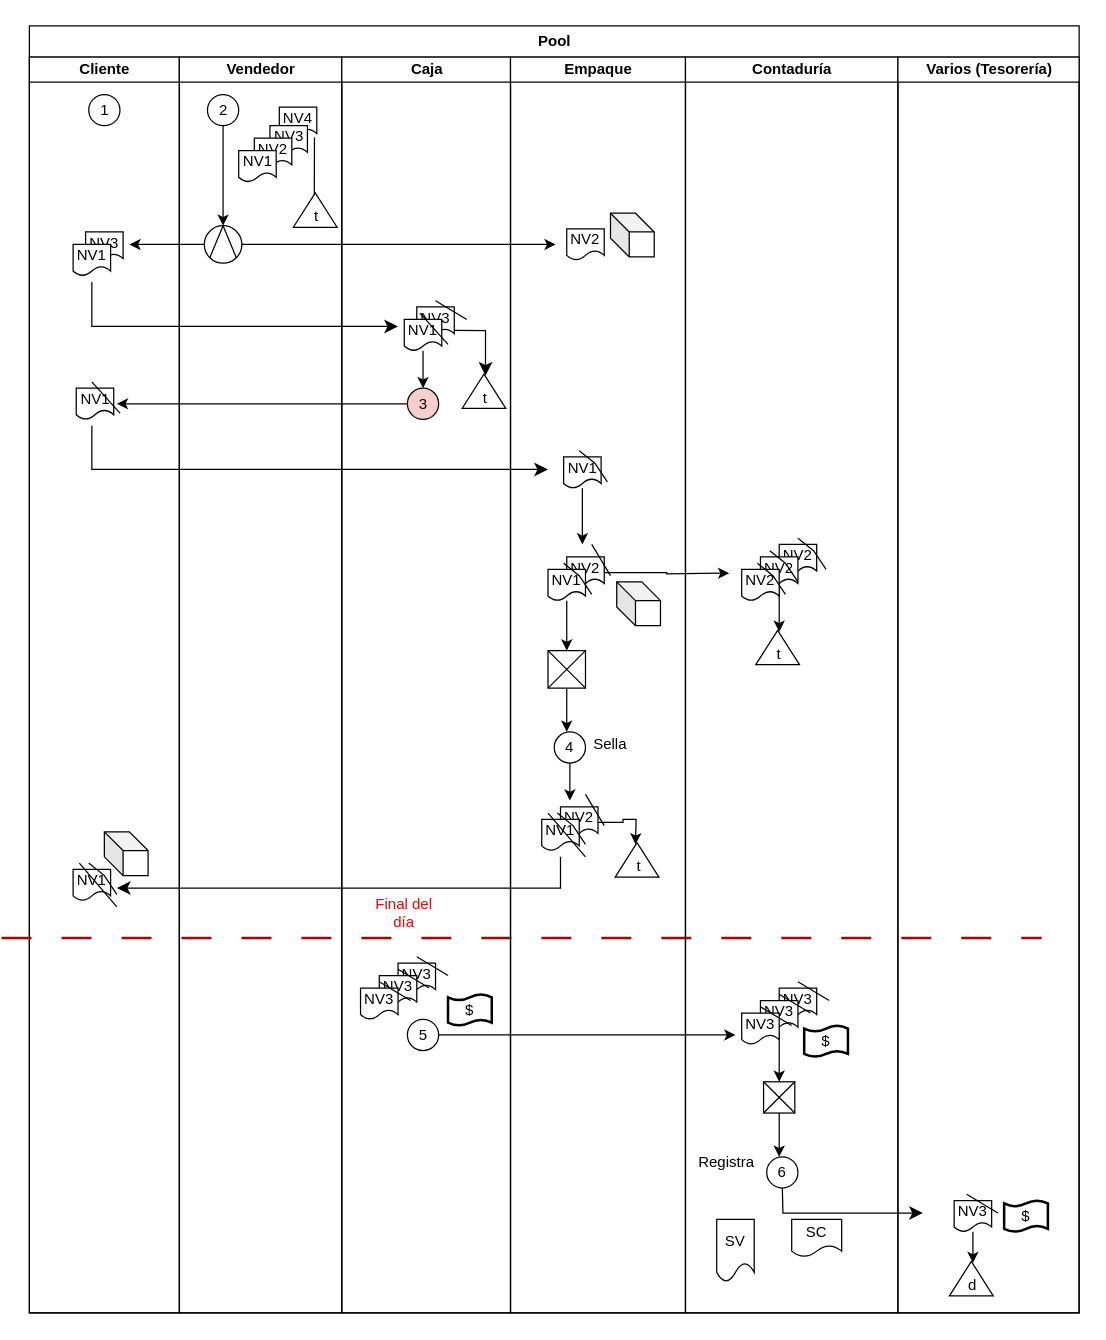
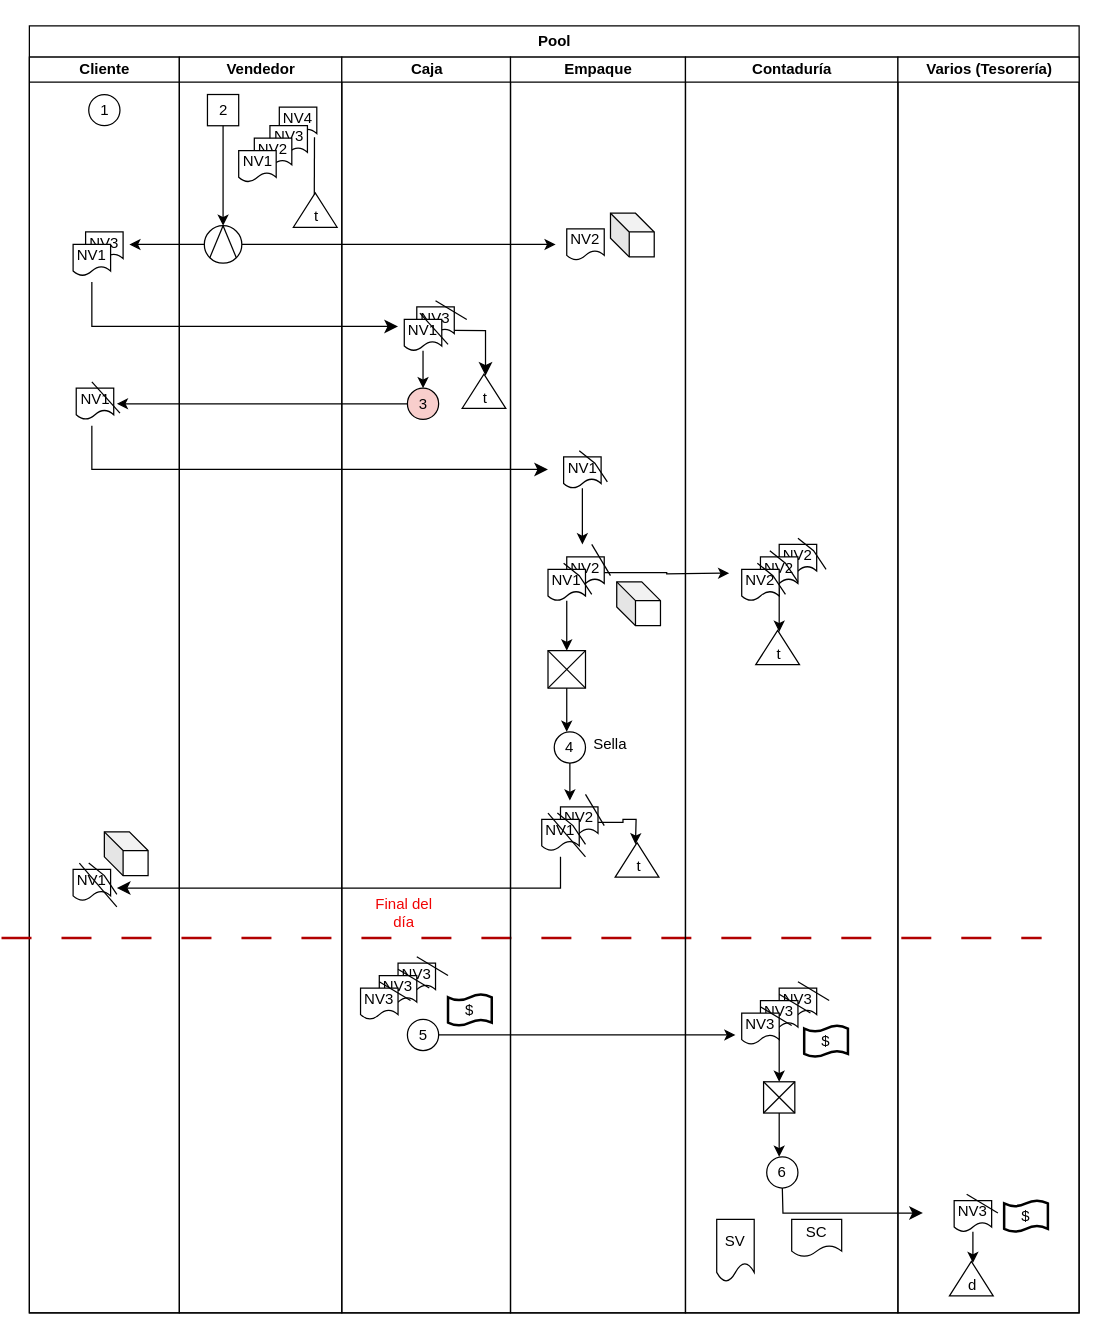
(223, 110) -> (223, 110)
(726, 1163) -> none
